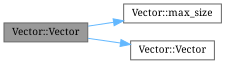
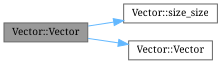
(173, 13) -> (171, 13)
